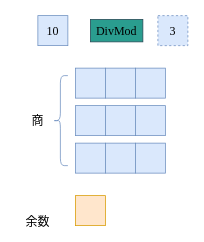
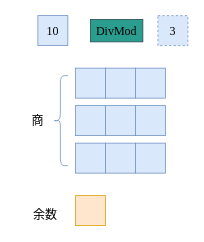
(38, 222) -> (45, 214)
